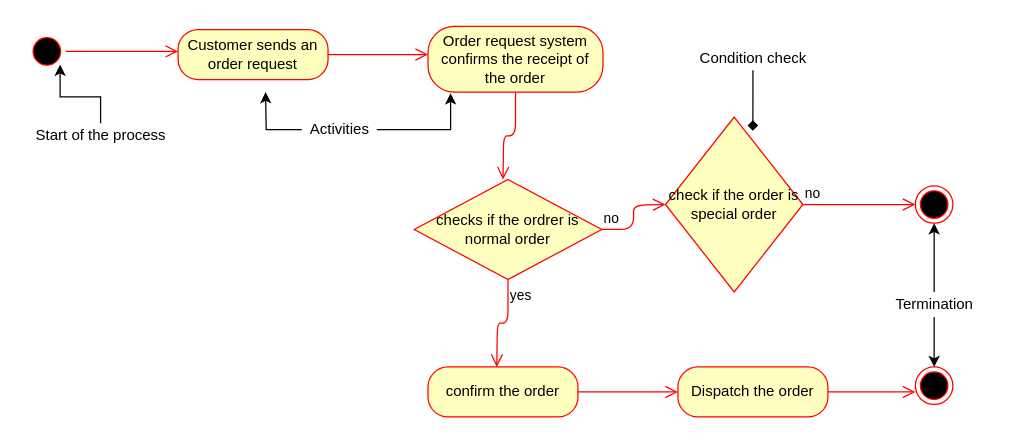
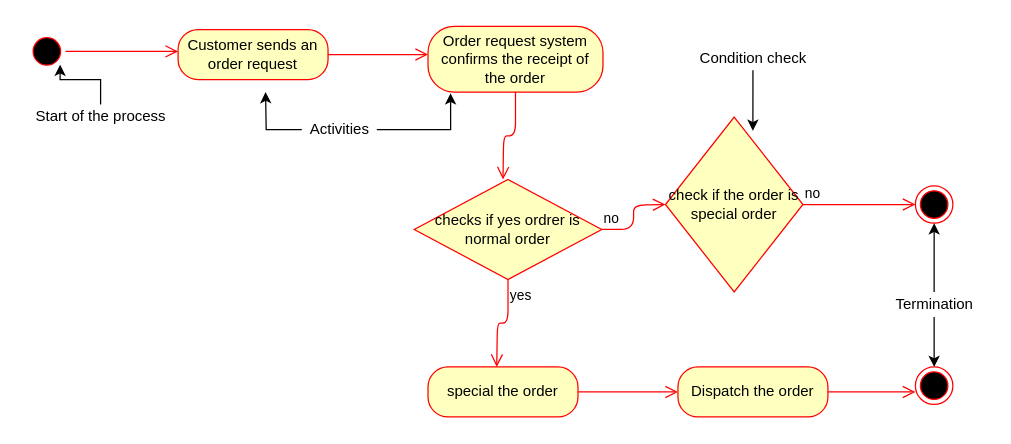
(753, 120) -> (753, 121)
(101, 136) -> (101, 117)
(508, 229) -> (508, 229)
(503, 392) -> (503, 392)
